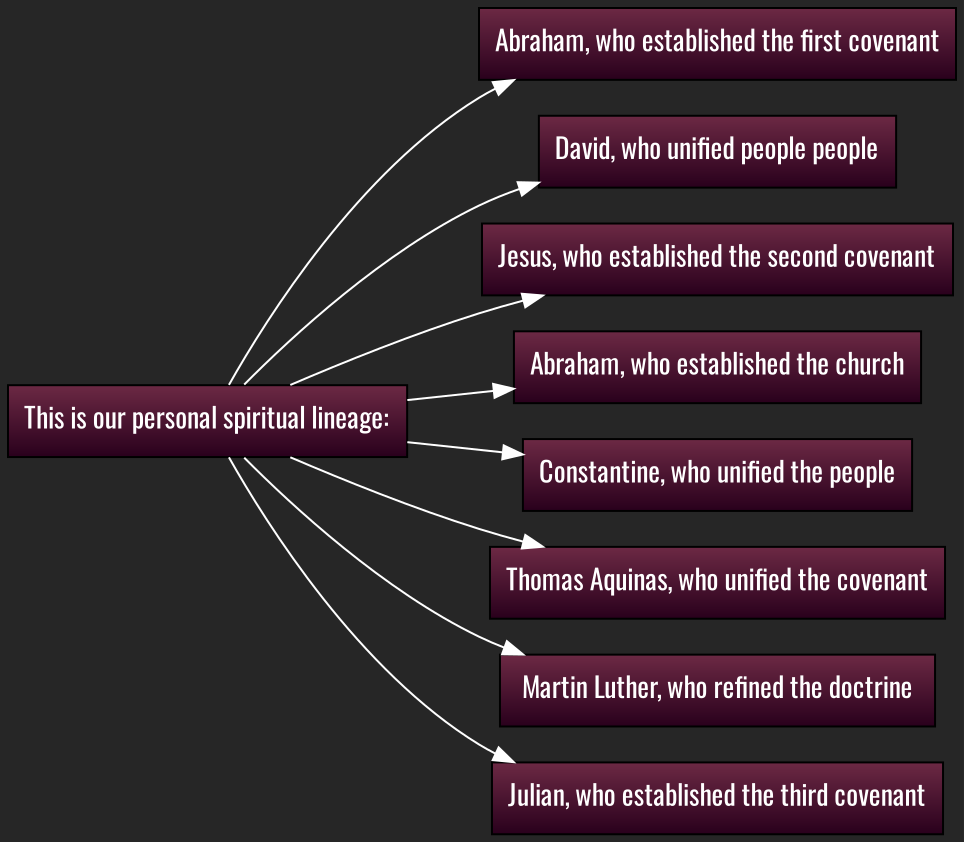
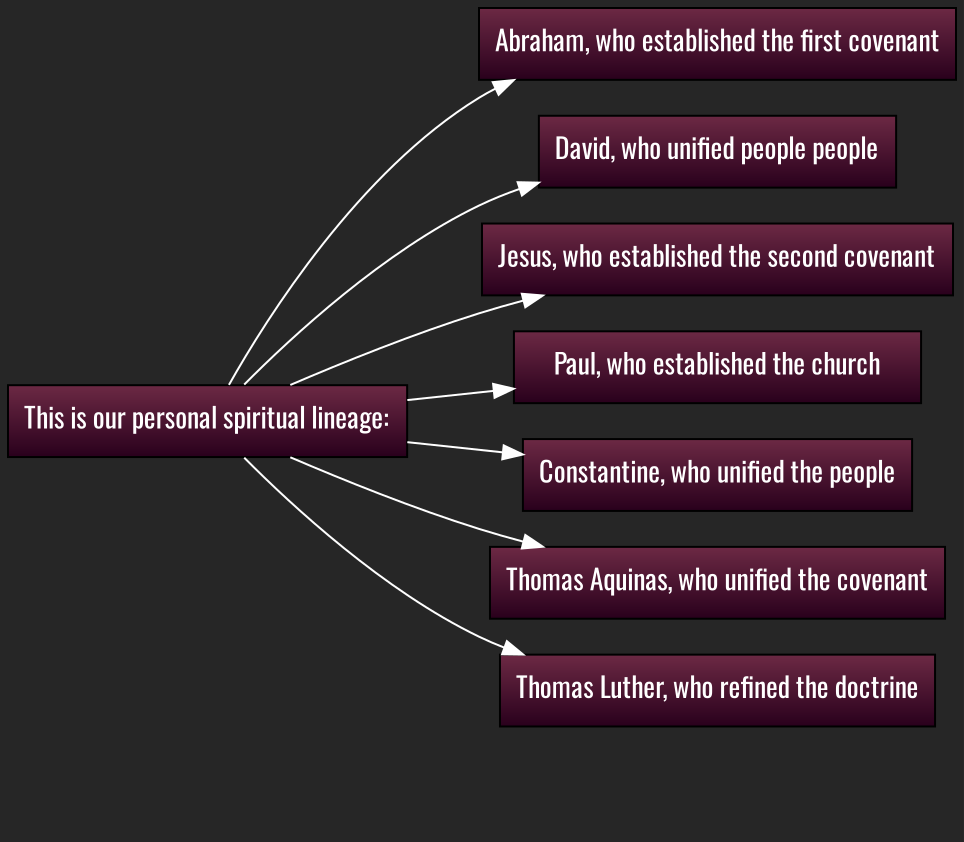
(718, 367) -> (718, 367)
(718, 691) -> (718, 691)
(718, 798) -> none
